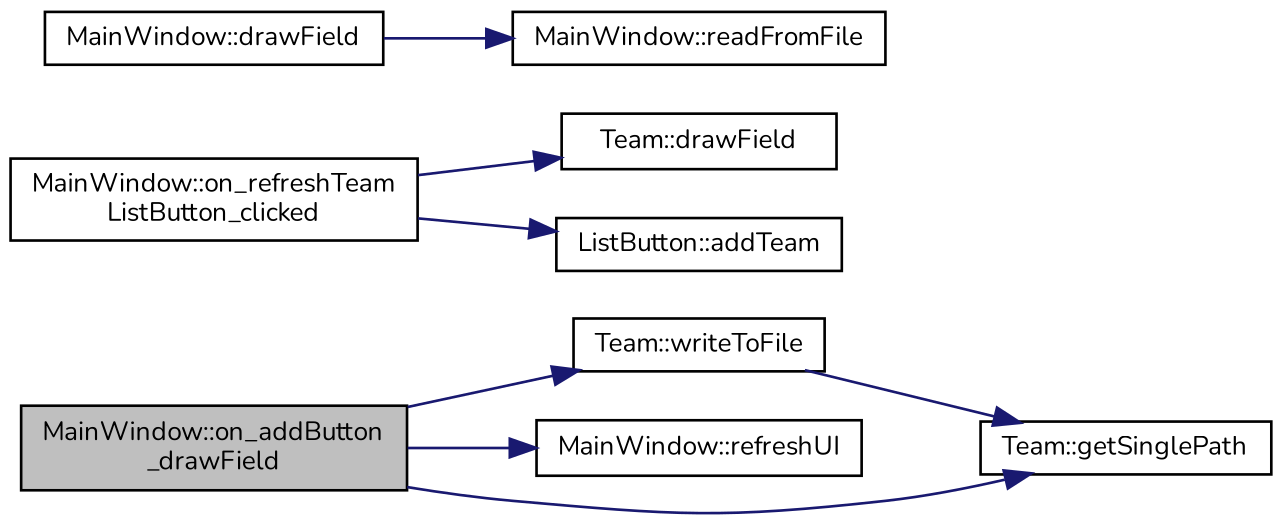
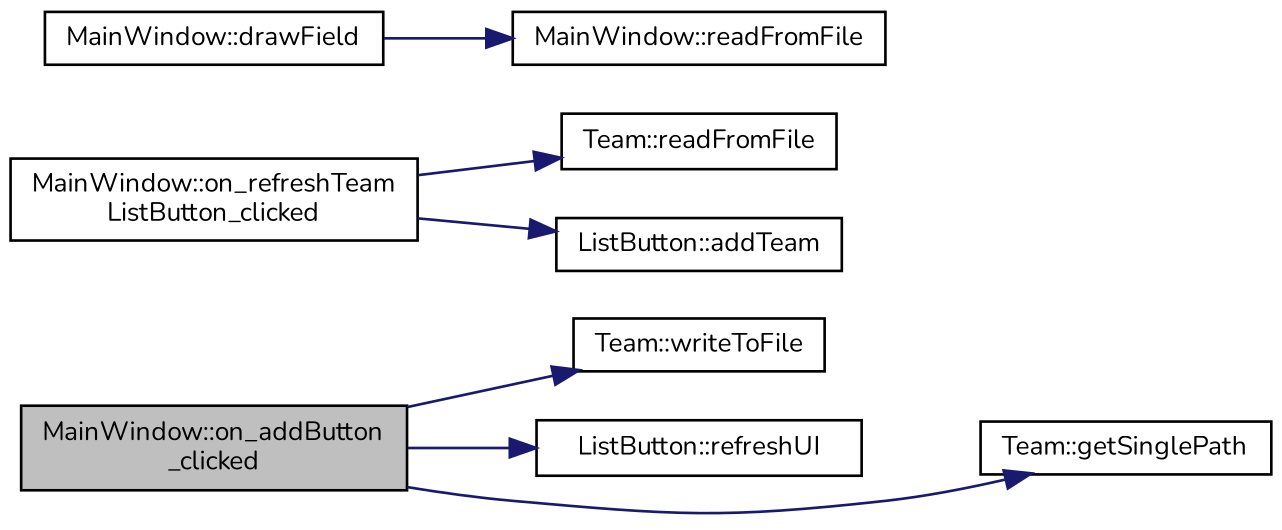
(699, 141) -> (699, 141)
(900, 393) -> none
(214, 448) -> (214, 448)
(699, 448) -> (699, 448)
